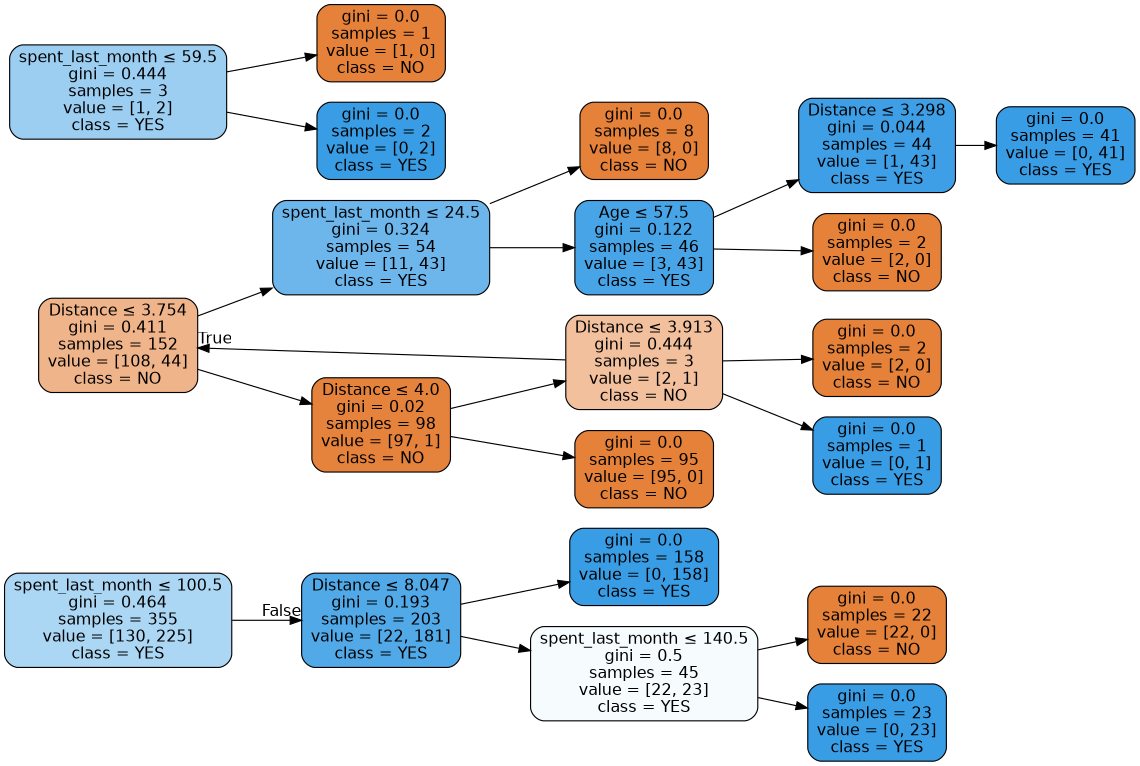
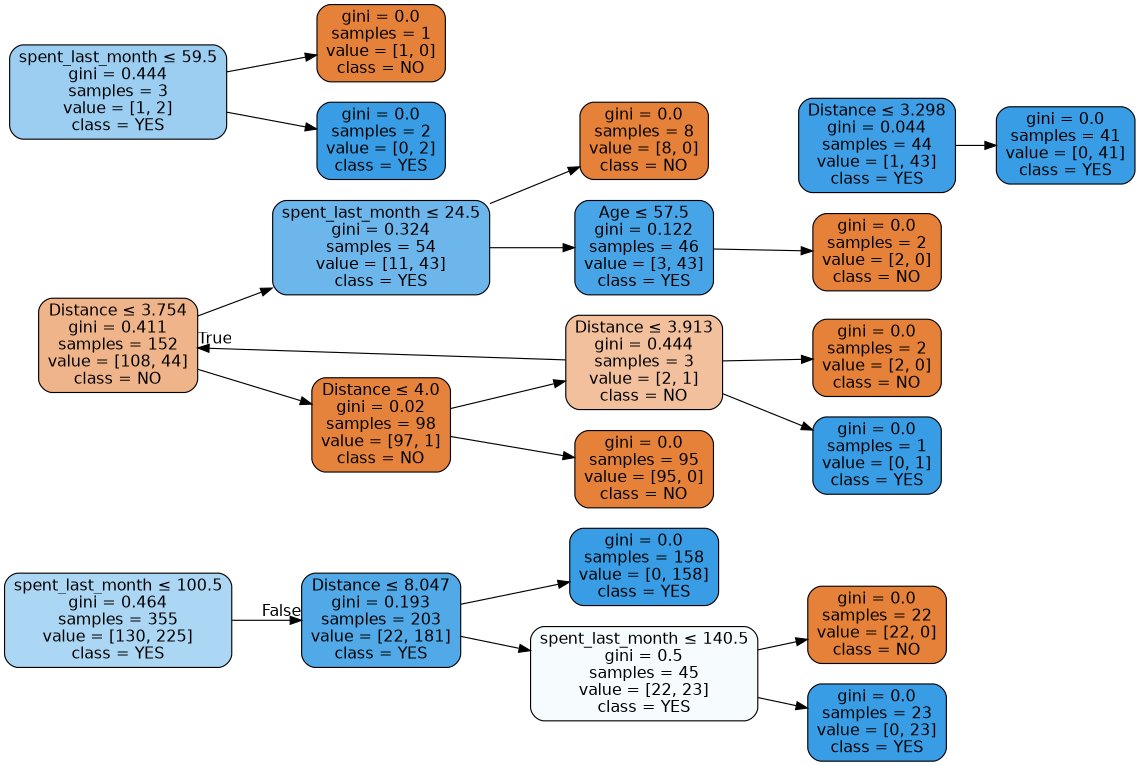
(751, 201) -> none
